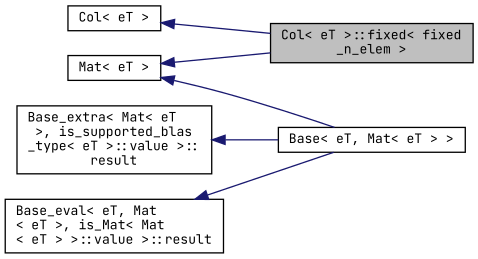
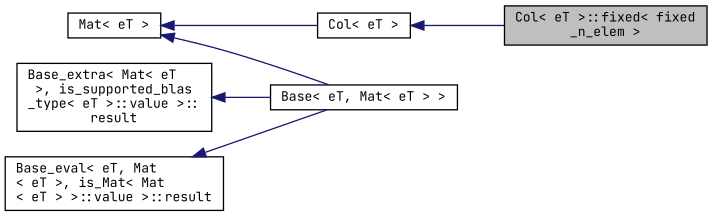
(222, 58) -> (246, 25)
